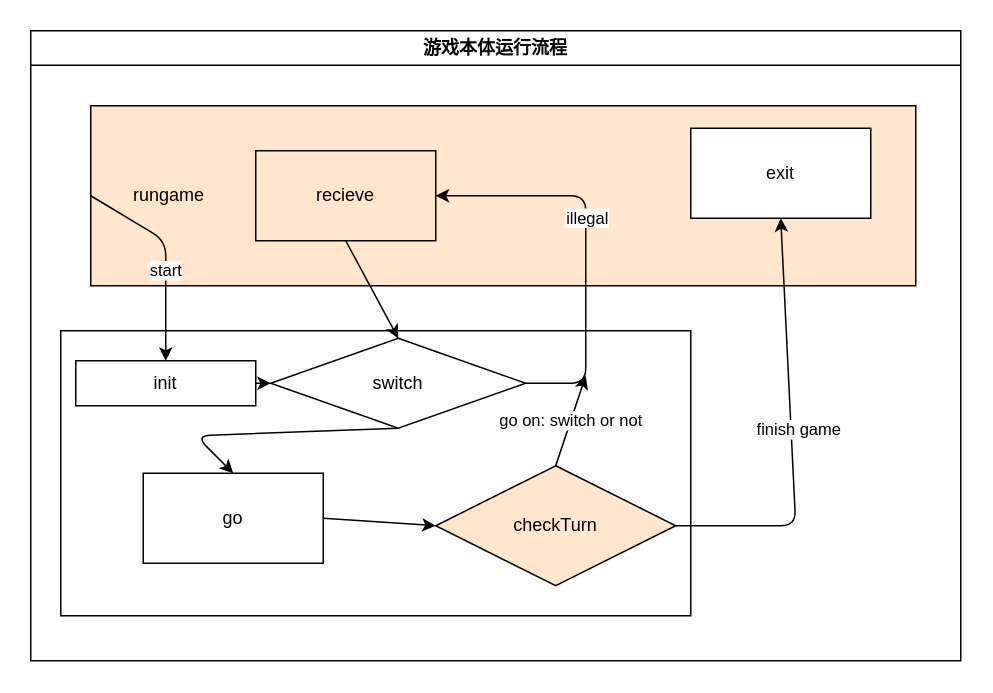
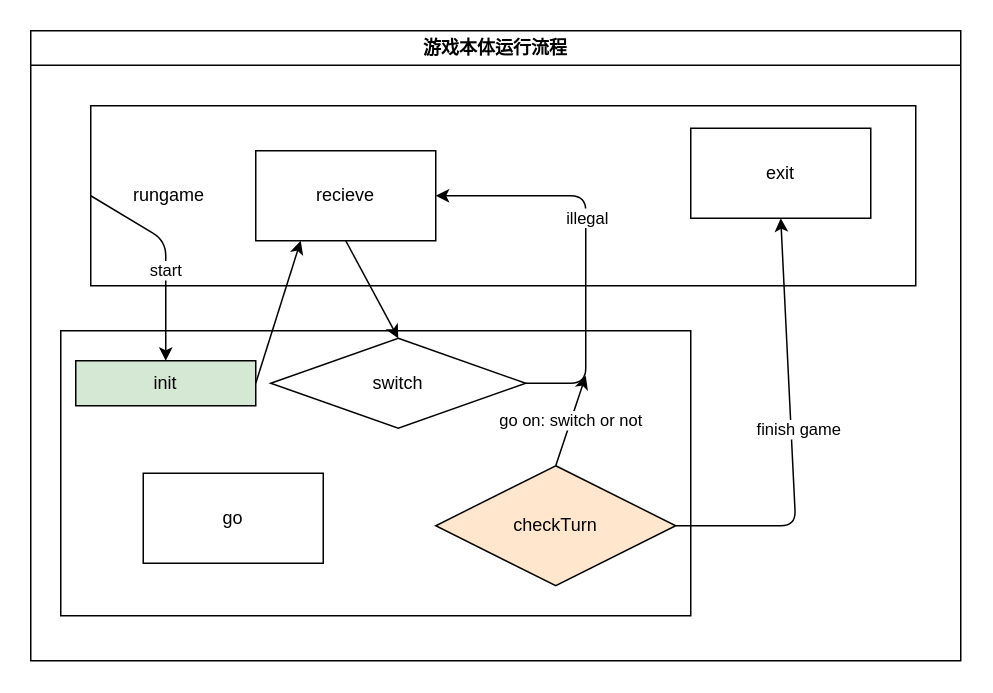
(346, 196) -> (346, 196)
(503, 196) -> (503, 196)
(166, 383) -> (166, 383)
(258, 383) -> (277, 317)
(284, 432) -> none
(374, 522) -> none
